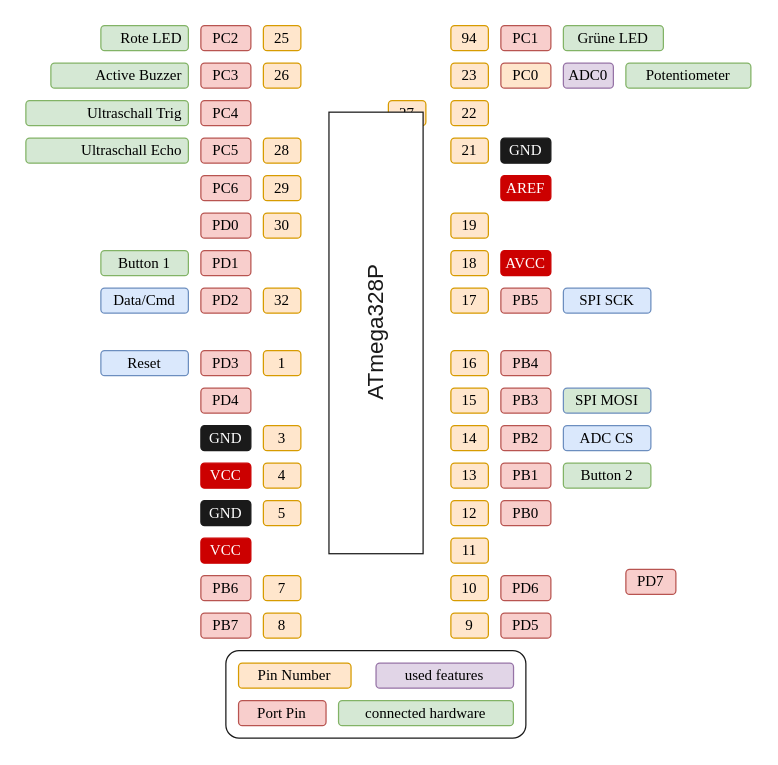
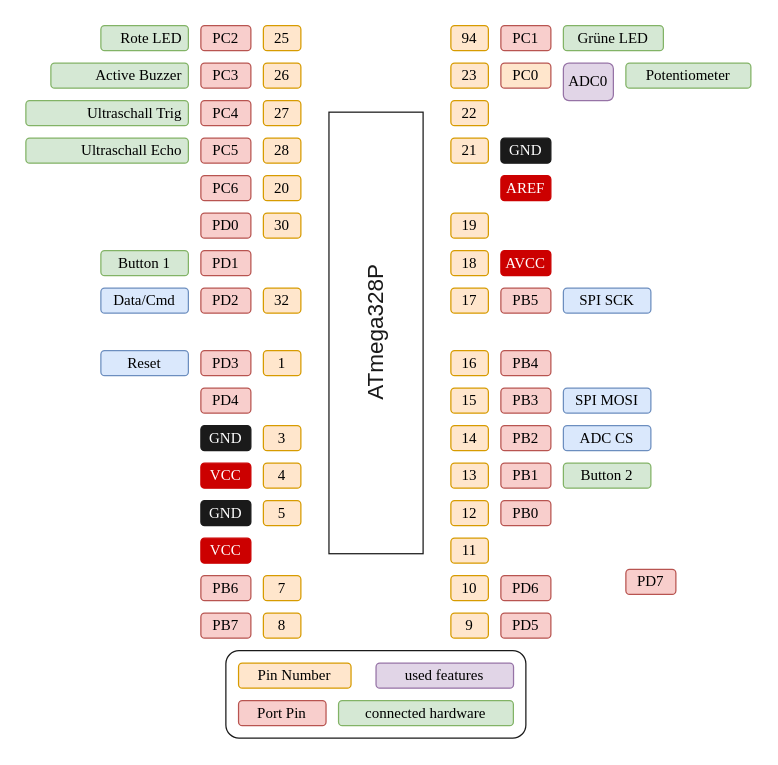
(588, 76) -> (588, 82)
(407, 113) -> (282, 113)
(282, 188) -> (282, 188)
(607, 401) -> (607, 401)
